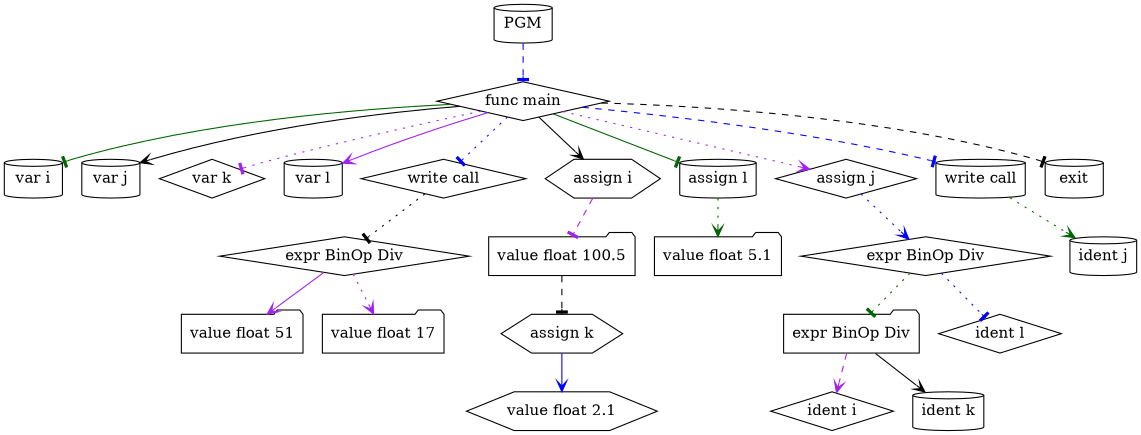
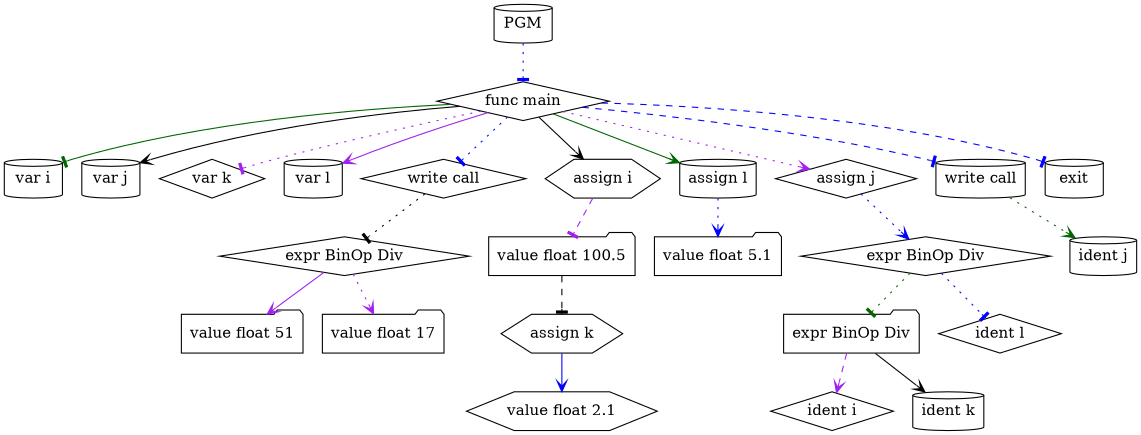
(523, 60) -> (523, 60)
(822, 119) -> (822, 119)
(614, 137) -> (614, 137)
(718, 212) -> (718, 212)
